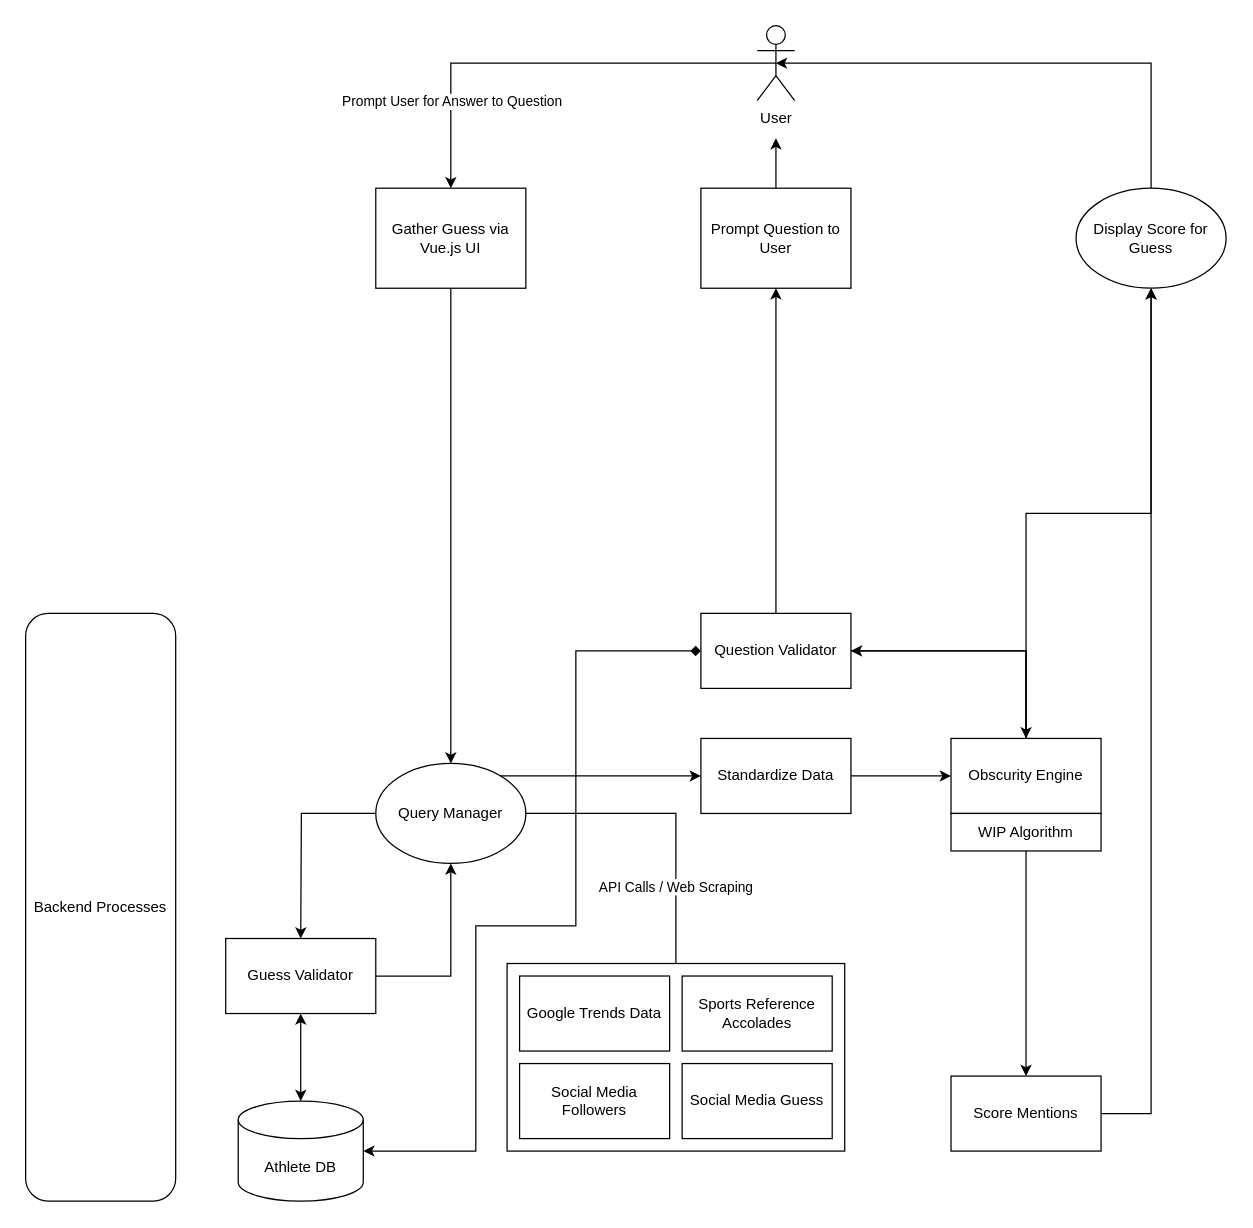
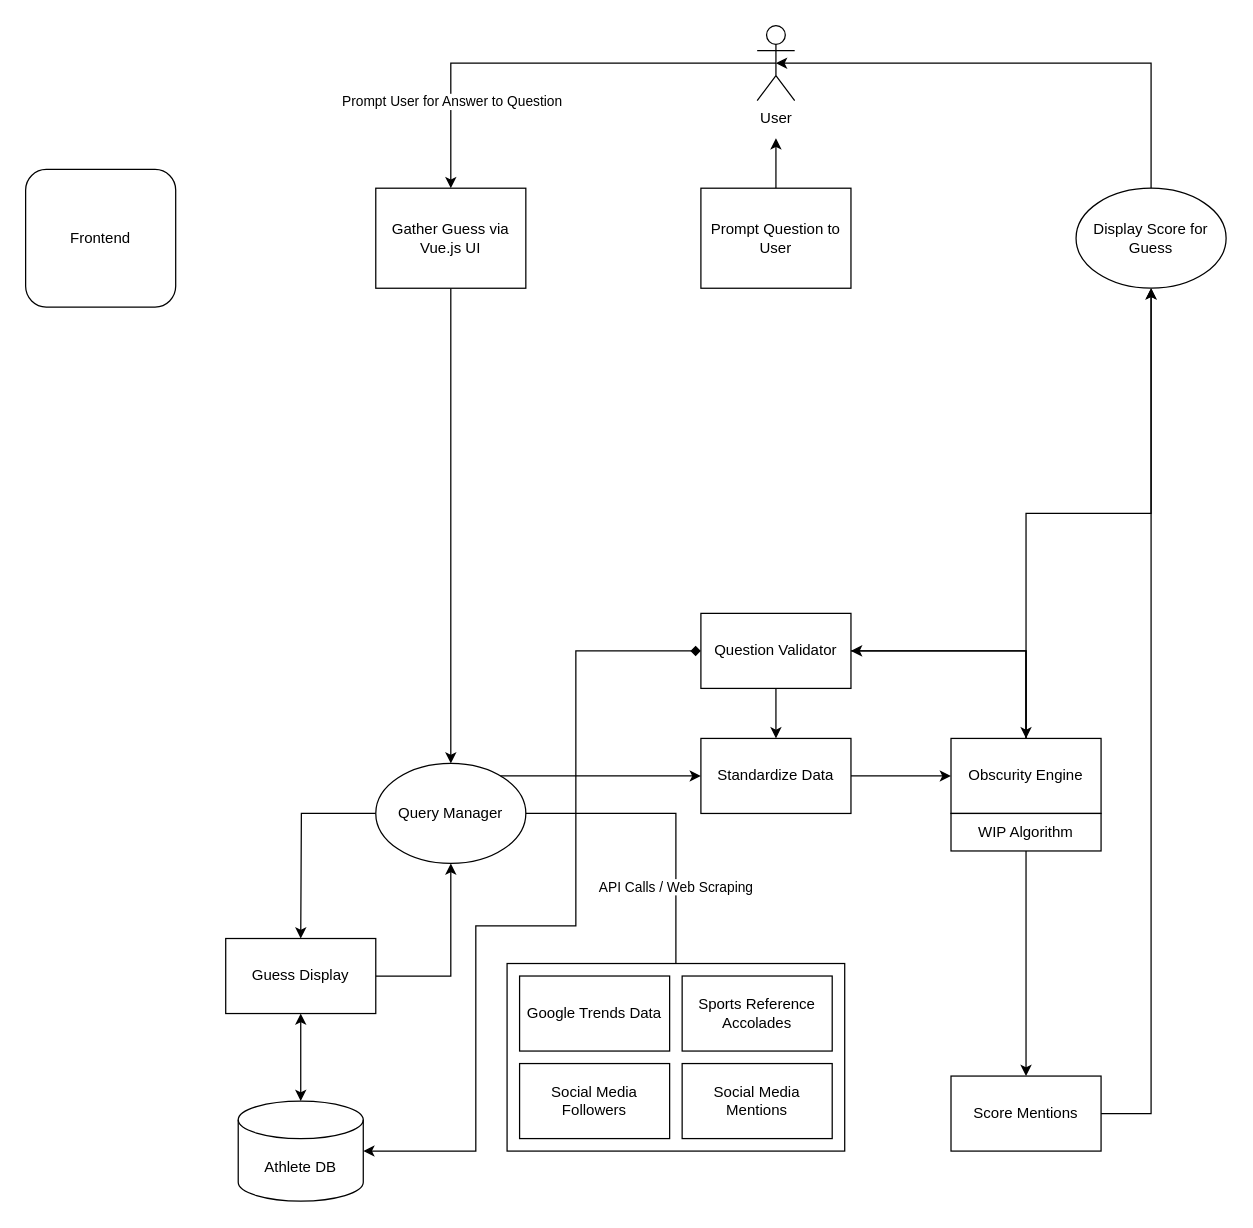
none -> (101, 238)
(776, 455) -> (776, 709)
(101, 907) -> none
(301, 976) -> (301, 976)
(757, 1101) -> (757, 1101)
